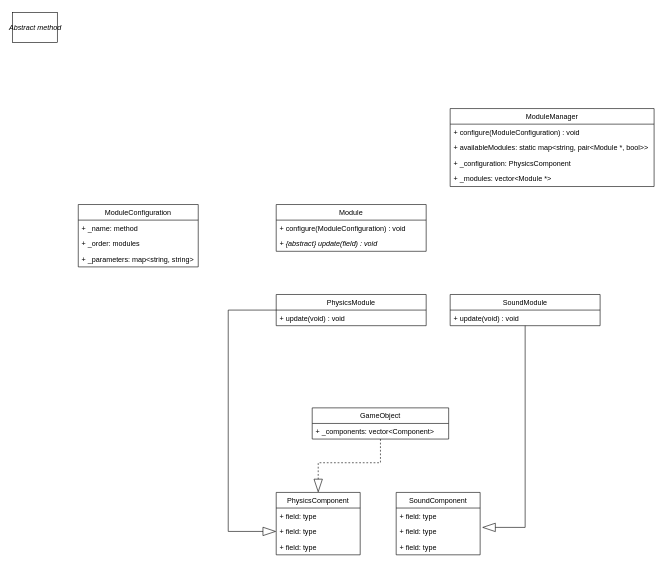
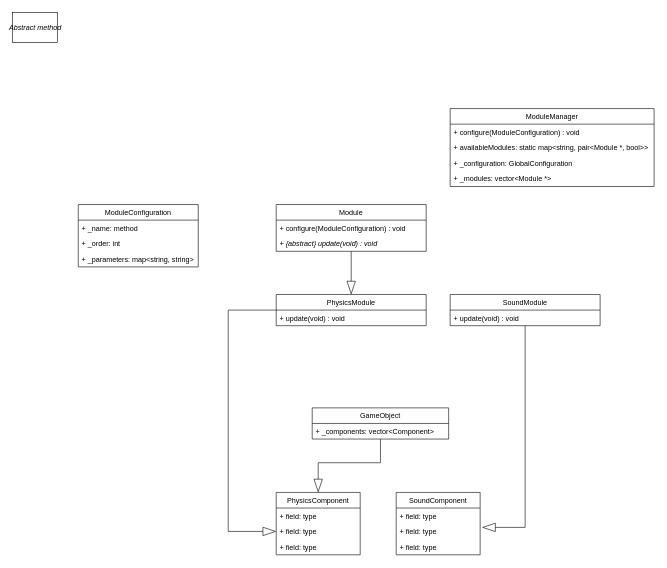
(517, 163) -> (520, 163)
(112, 244) -> (104, 244)
(339, 244) -> (338, 244)
none -> (351, 266)
(353, 463) -> (353, 463)
